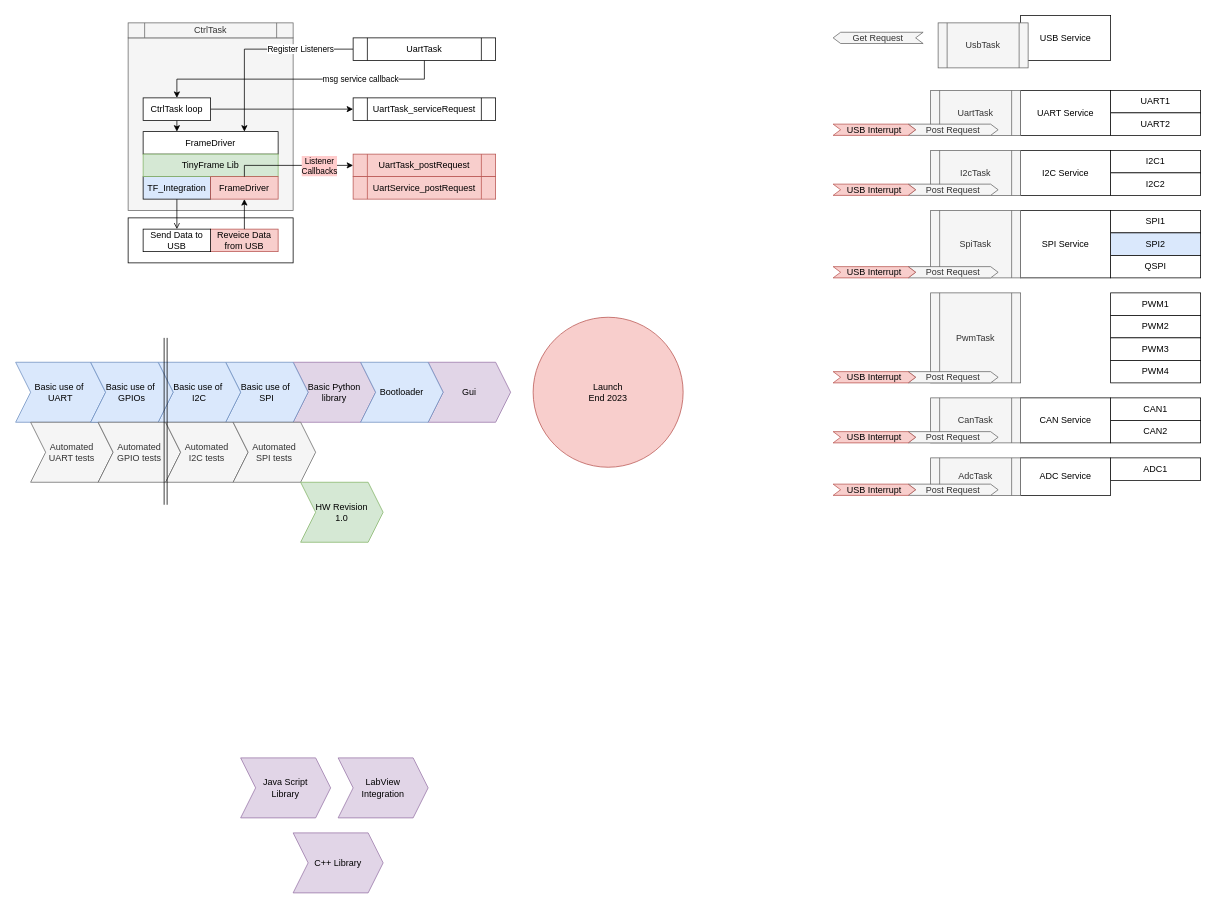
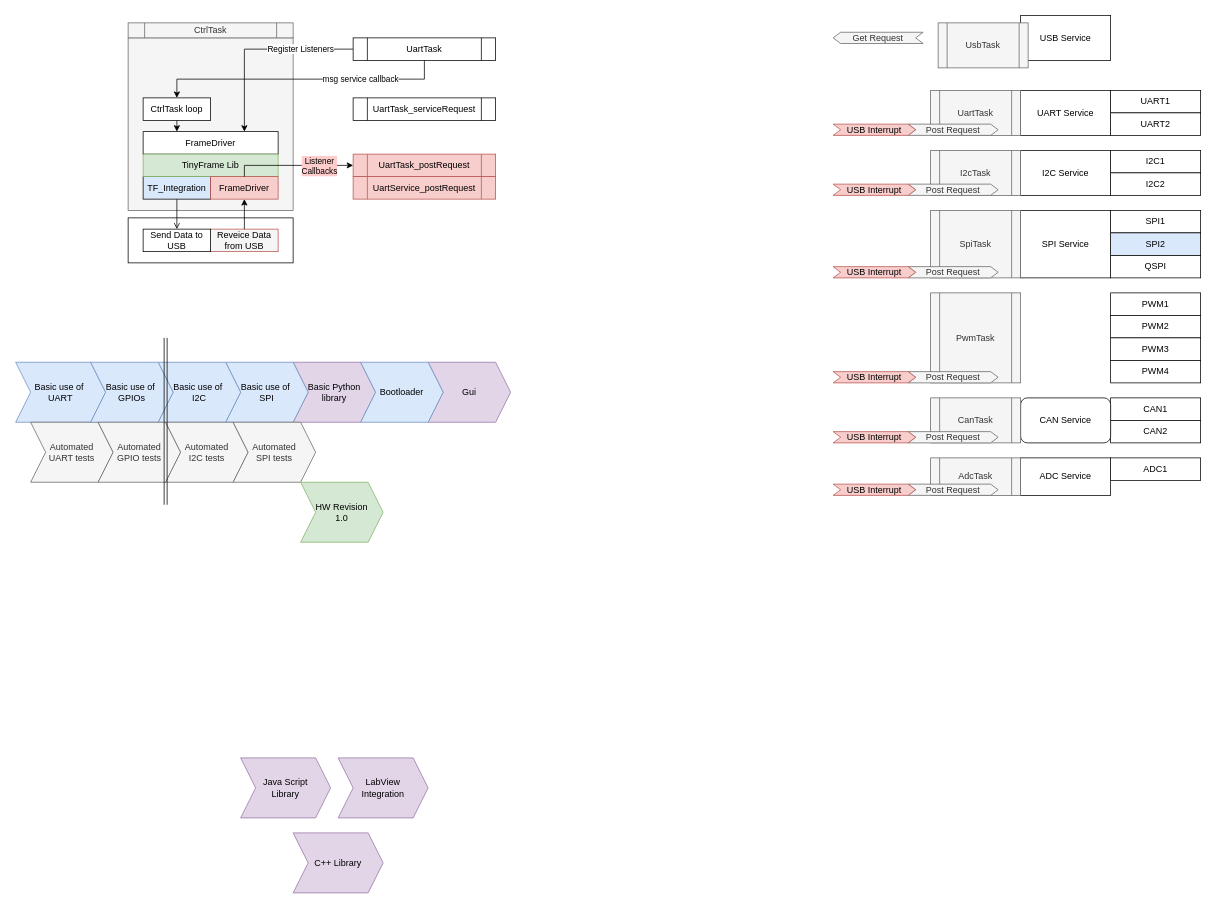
(346, 109) -> none
(244, 240) -> (244, 240)
(608, 392) -> none
(1065, 420) -> (1065, 420)
